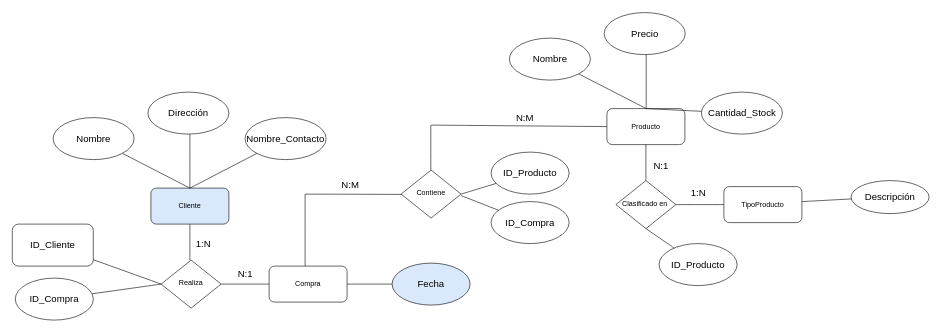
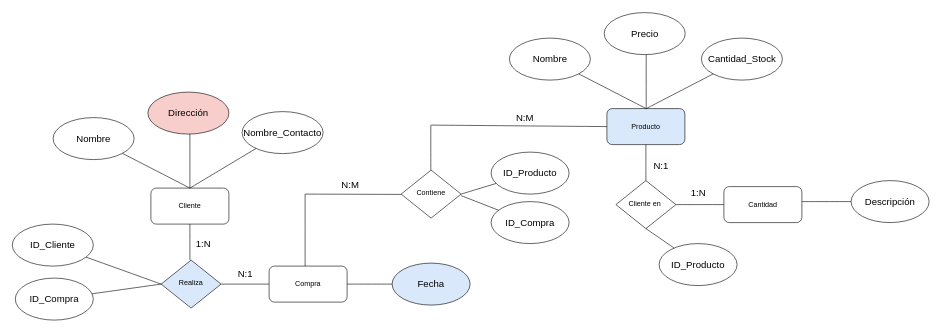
(188, 113) -> (188, 113)
(742, 113) -> (742, 59)
(646, 127) -> (646, 127)
(286, 139) -> (283, 133)
(890, 197) -> (890, 202)
(646, 204) -> (646, 204)
(763, 205) -> (763, 205)
(190, 206) -> (190, 206)
(53, 245) -> (53, 245)
(191, 284) -> (191, 284)
